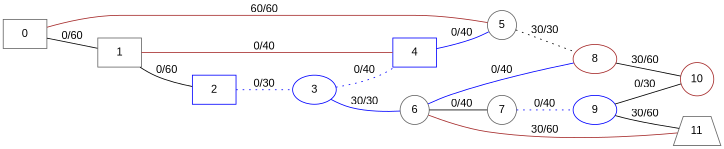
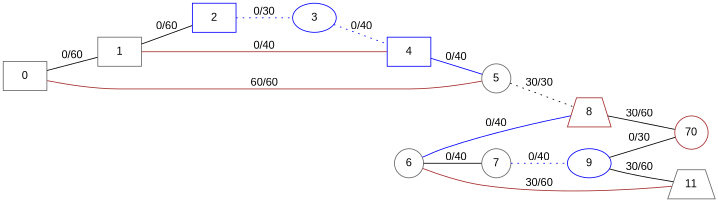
(595, 59) -> (589, 112)
(697, 79) -> (691, 133)
(365, 110) -> none
